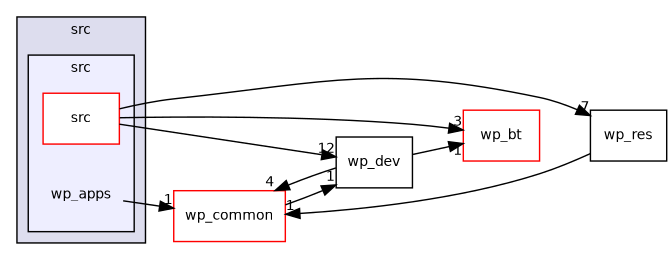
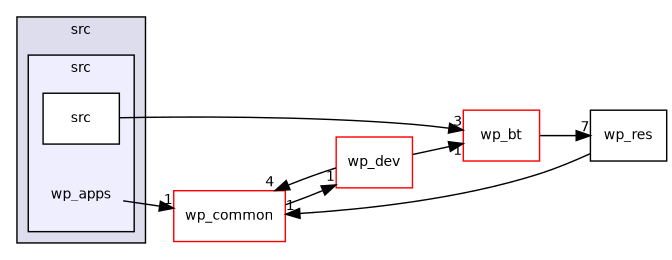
(349, 80) -> (558, 136)
(81, 119) -> (81, 119)
(221, 139) -> none
(374, 162) -> (374, 162)
